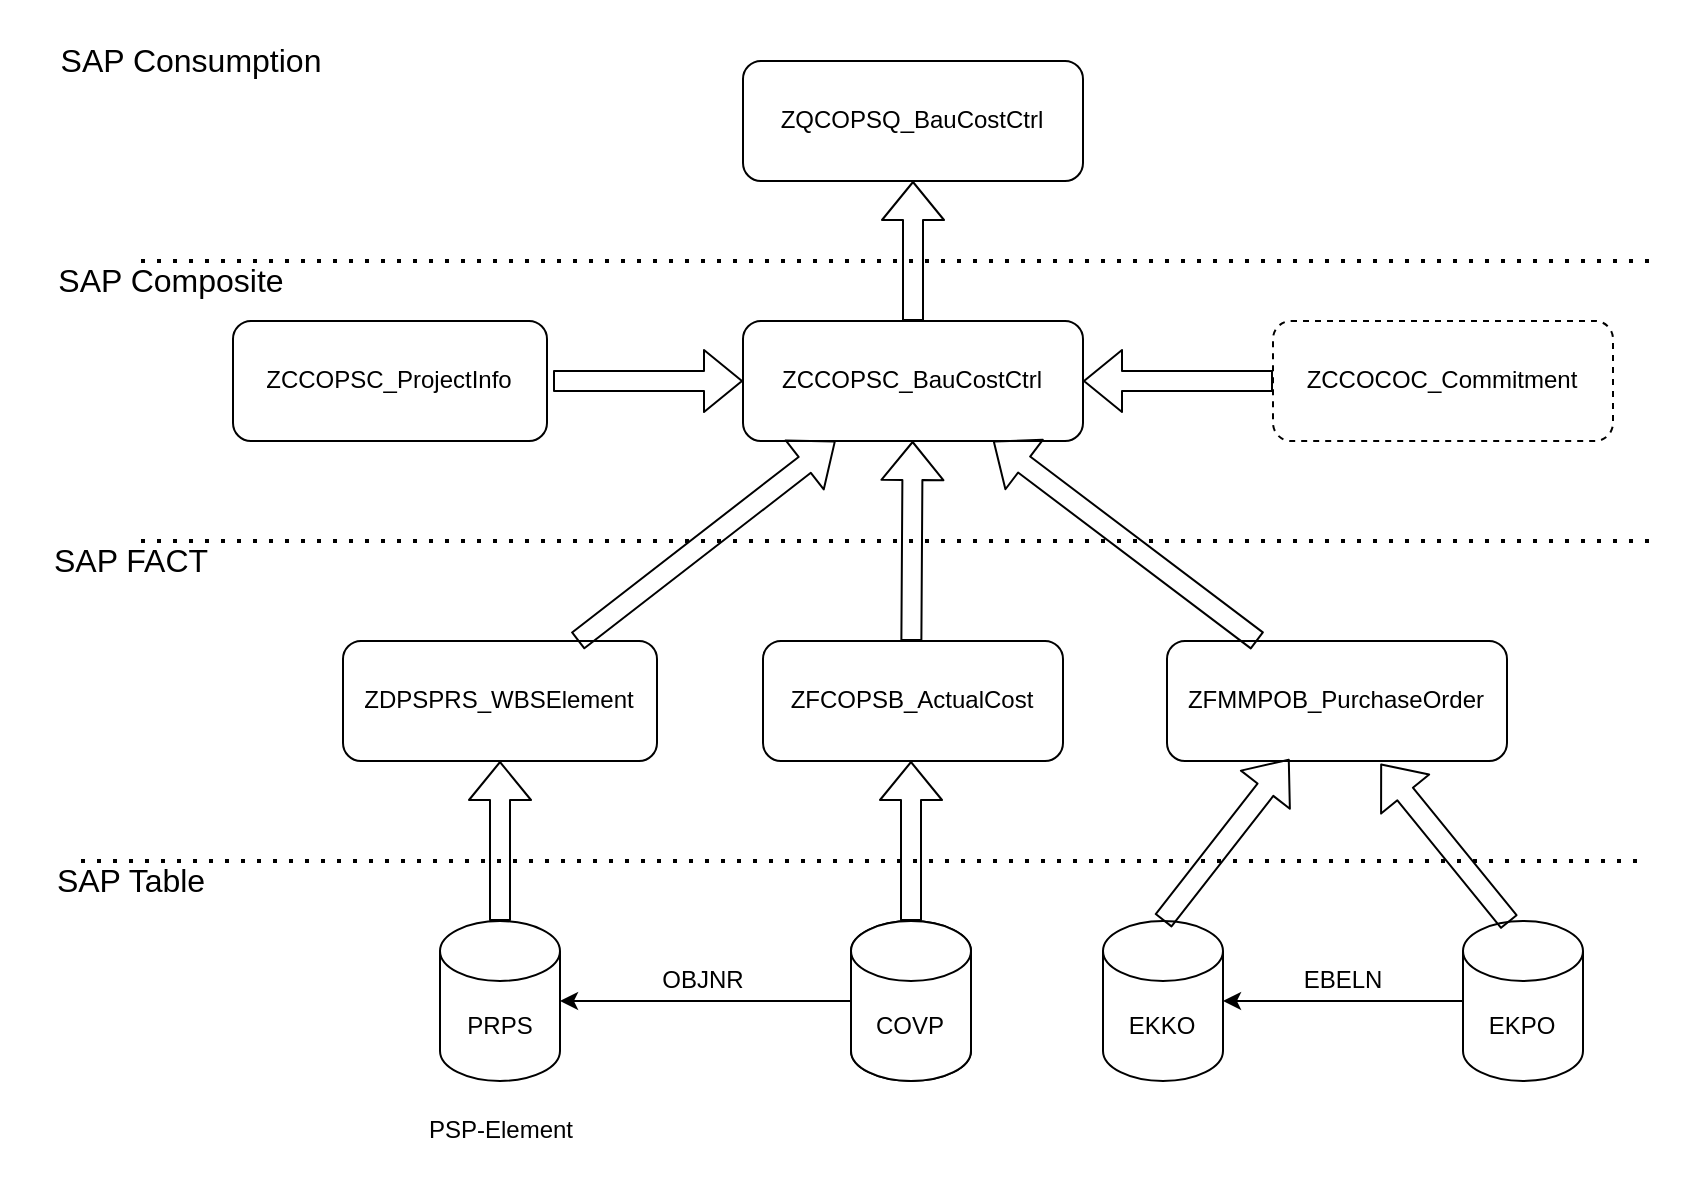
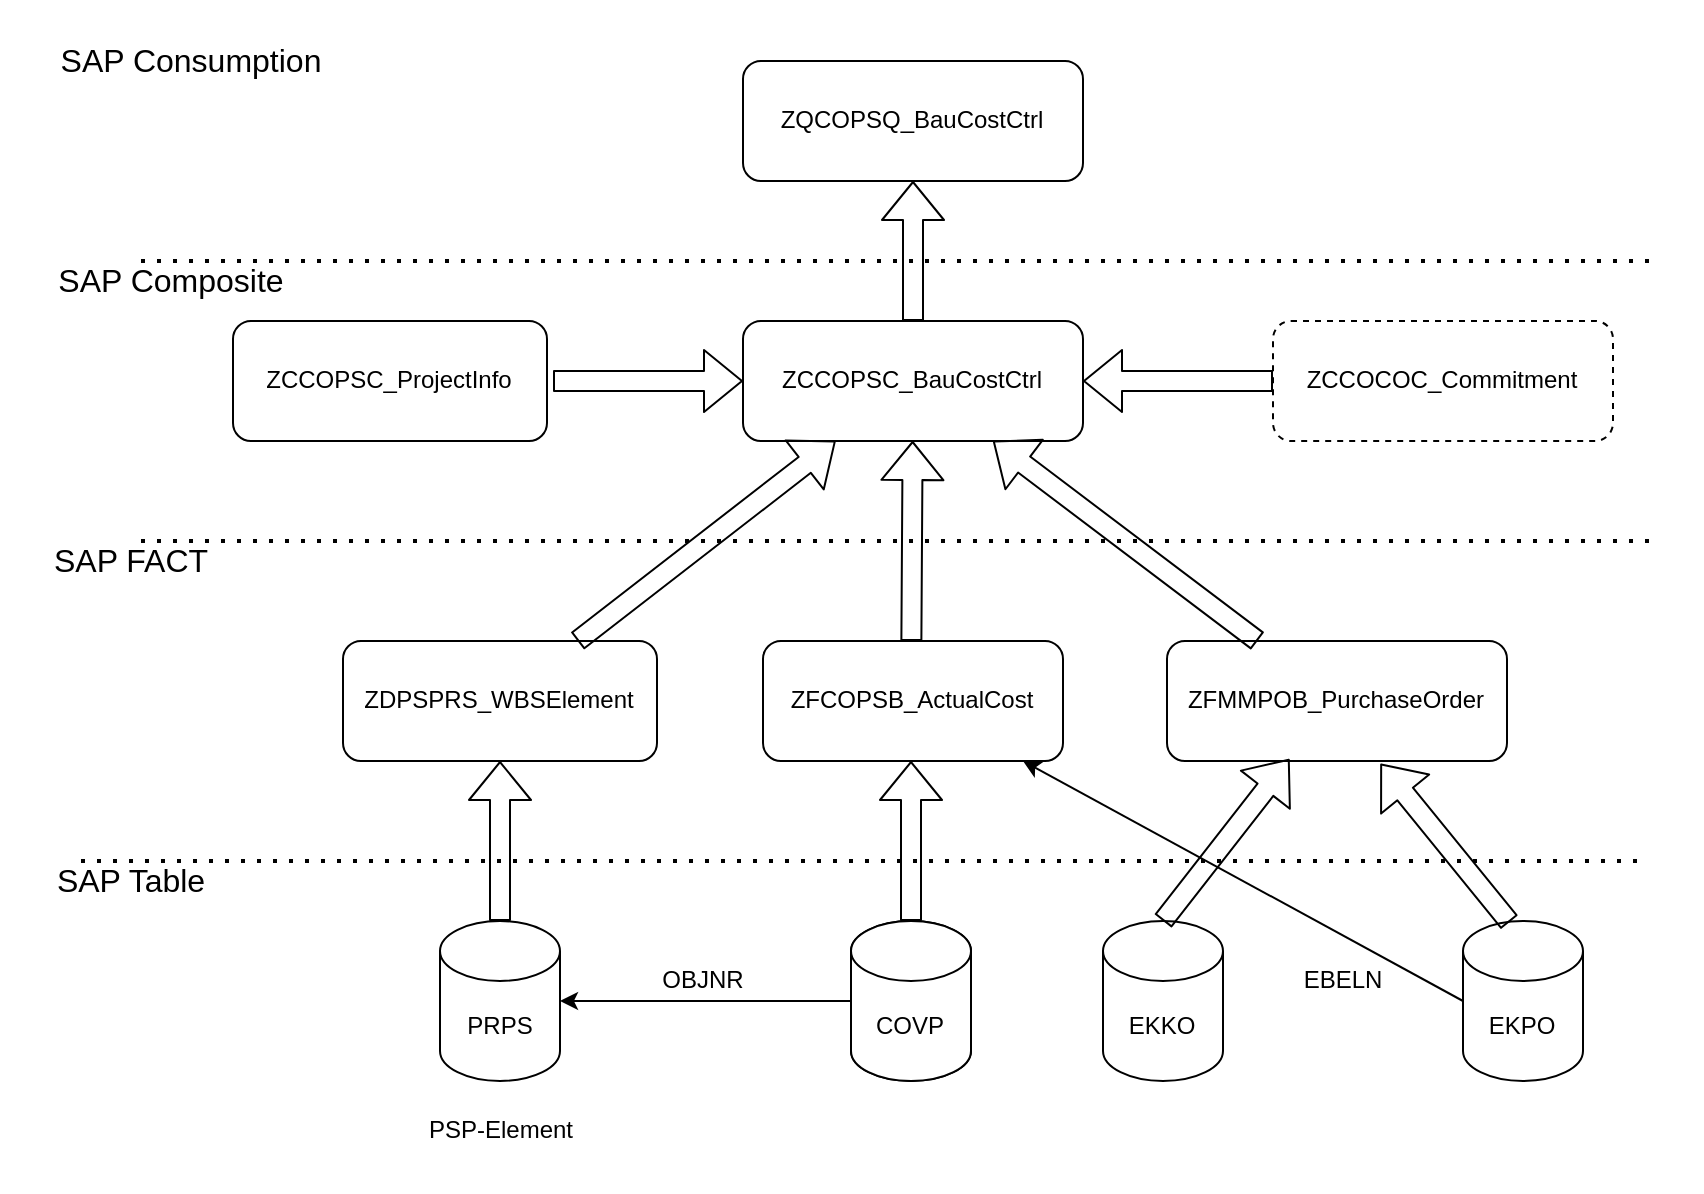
(1350, 1001) -> (1338, 933)
